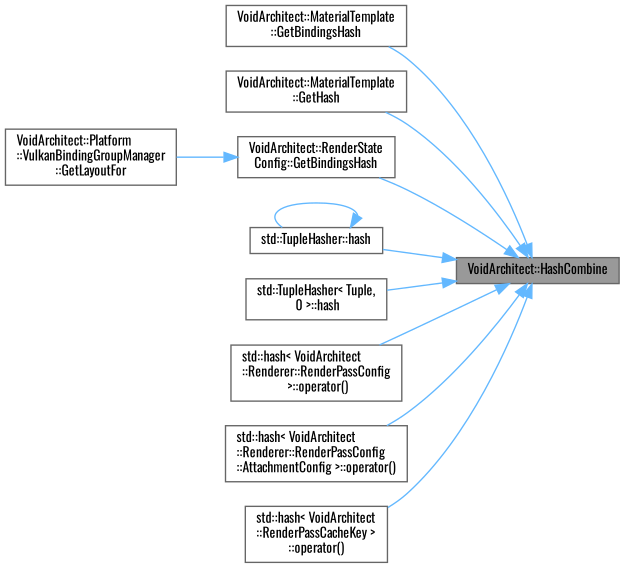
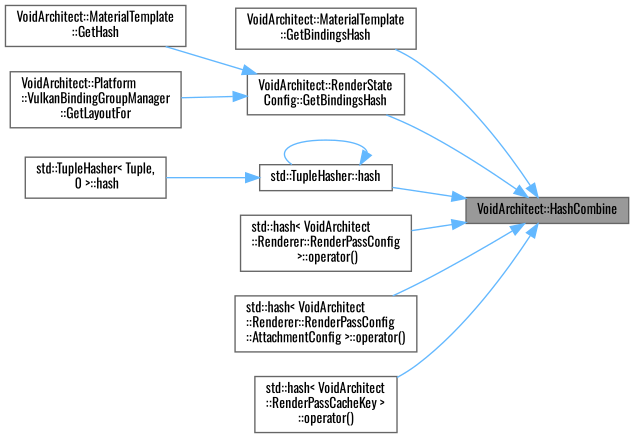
(461, 171) -> (204, 58)
(415, 287) -> (206, 178)
